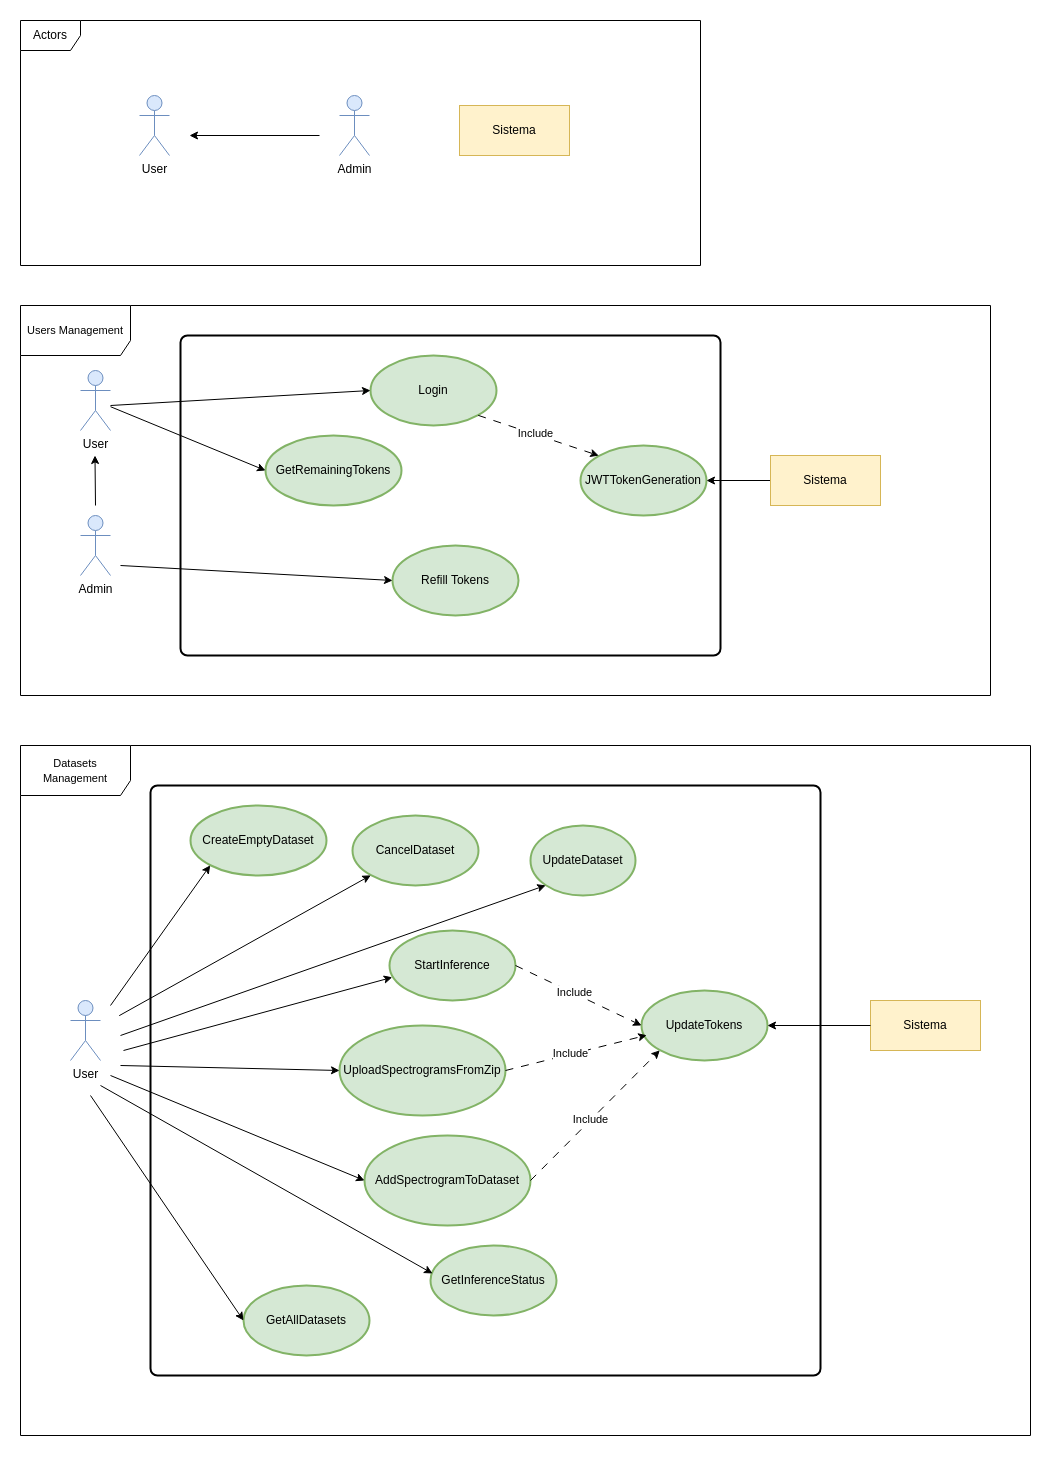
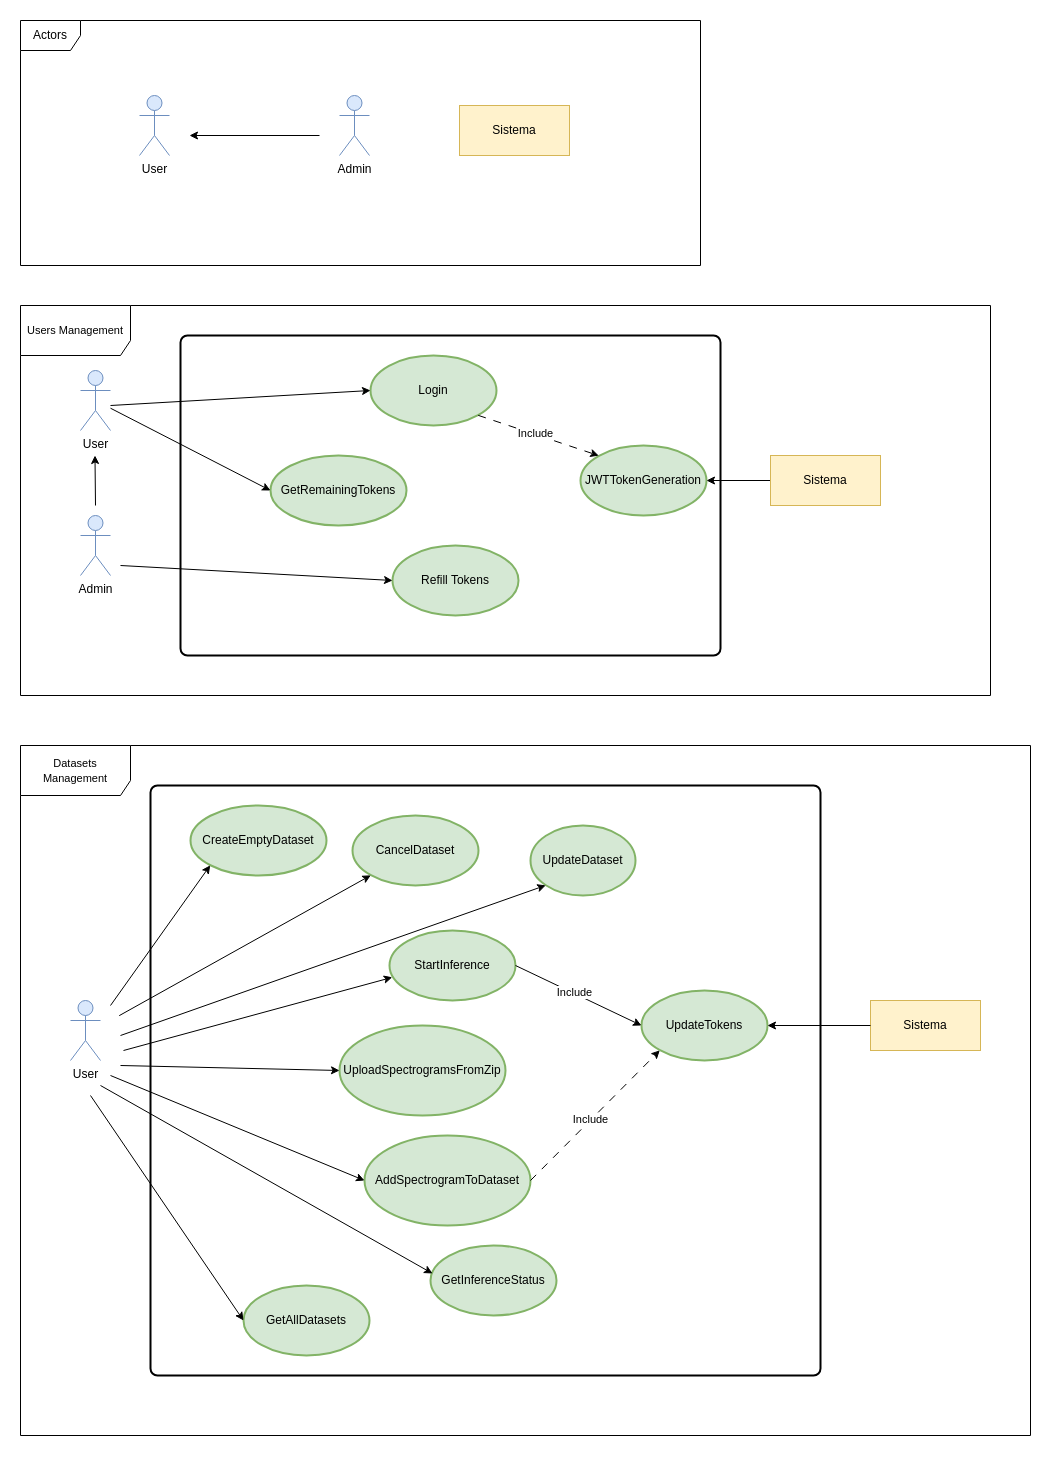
(334, 471) -> (339, 491)
(608, 1009) -> (608, 1009)
(573, 1054) -> none
